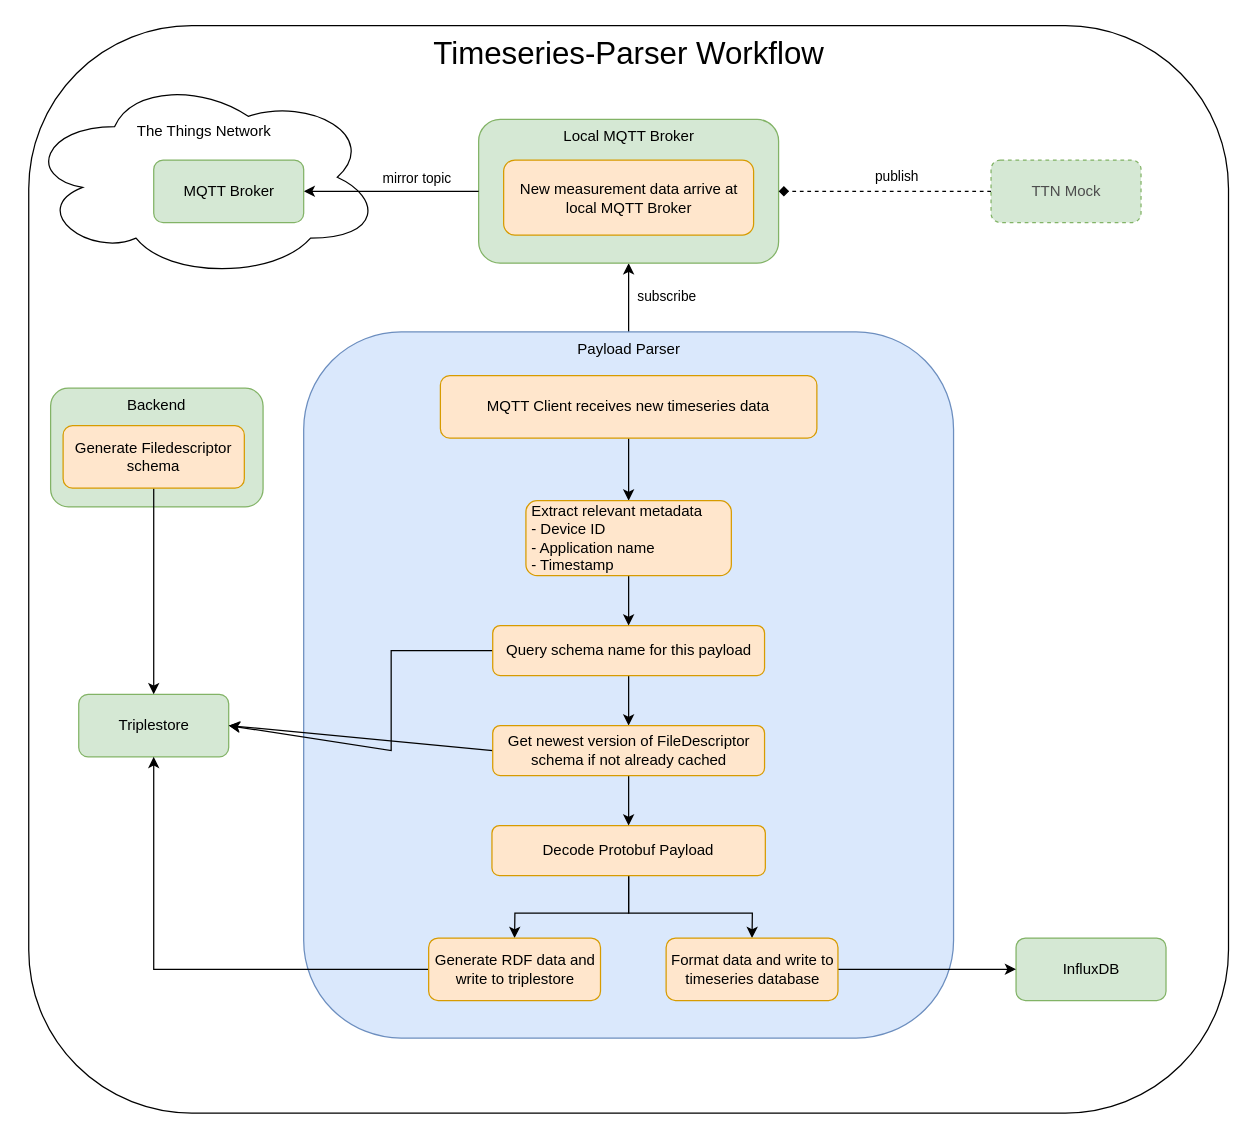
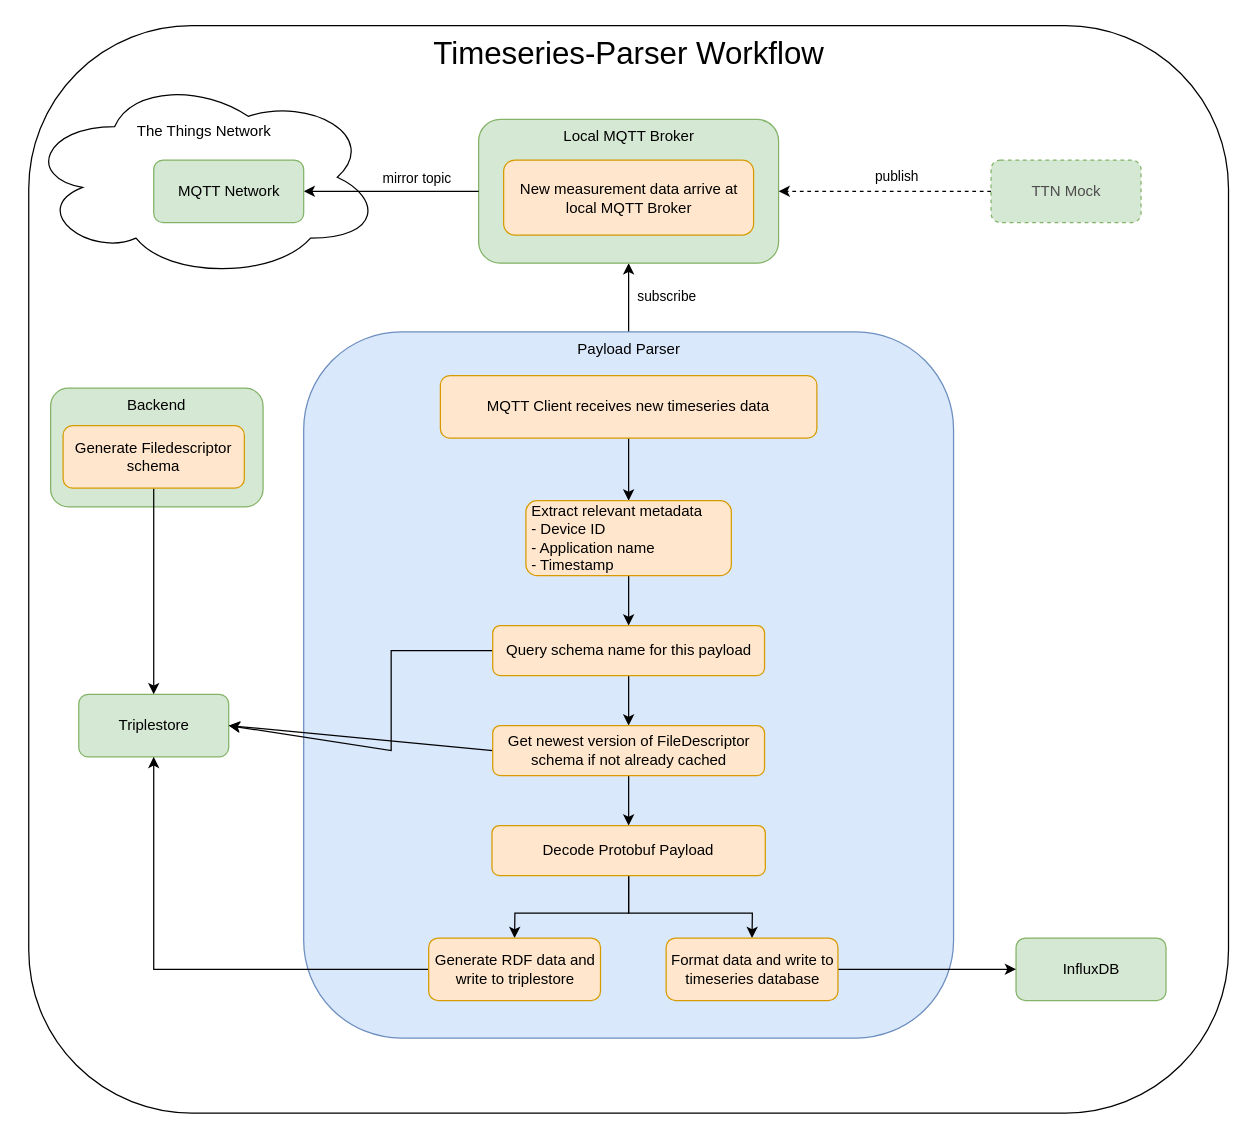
(789, 191) -> (788, 191)
(229, 192) -> (229, 192)
